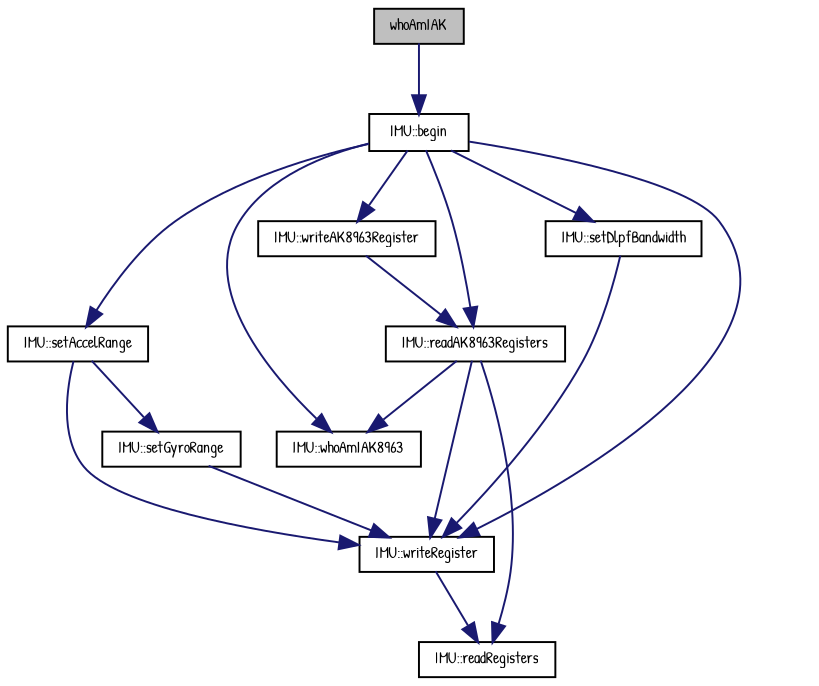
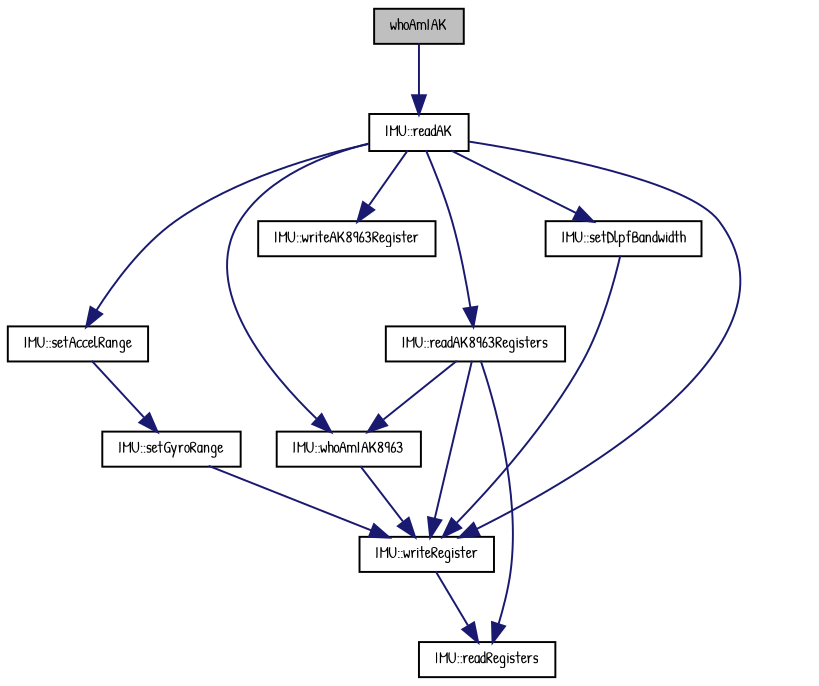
(419, 133) -> (419, 133)
(403, 285) -> none
(154, 504) -> (382, 494)
